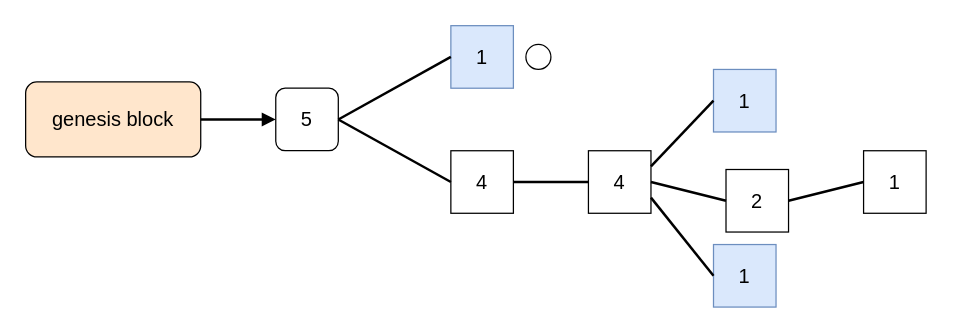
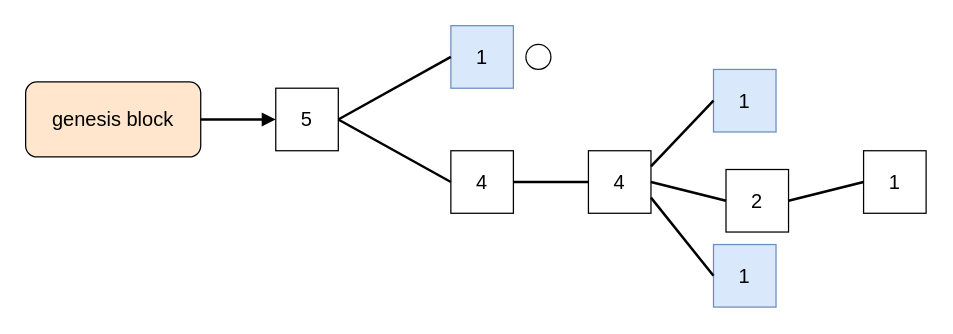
(307, 119) -> (307, 119)
